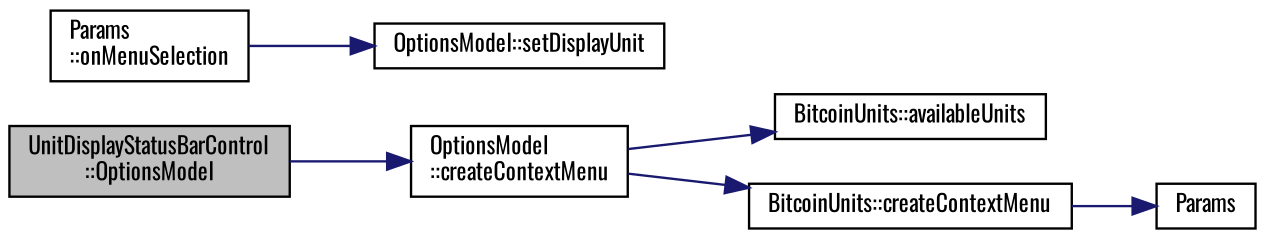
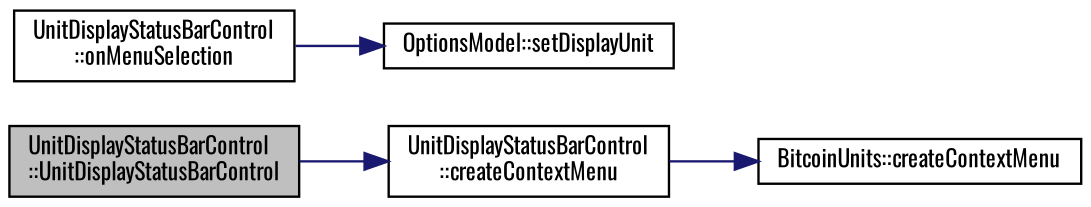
(150, 46) -> (154, 46)
(910, 117) -> none
(150, 161) -> (154, 161)
(519, 161) -> (529, 161)
(1206, 206) -> none
